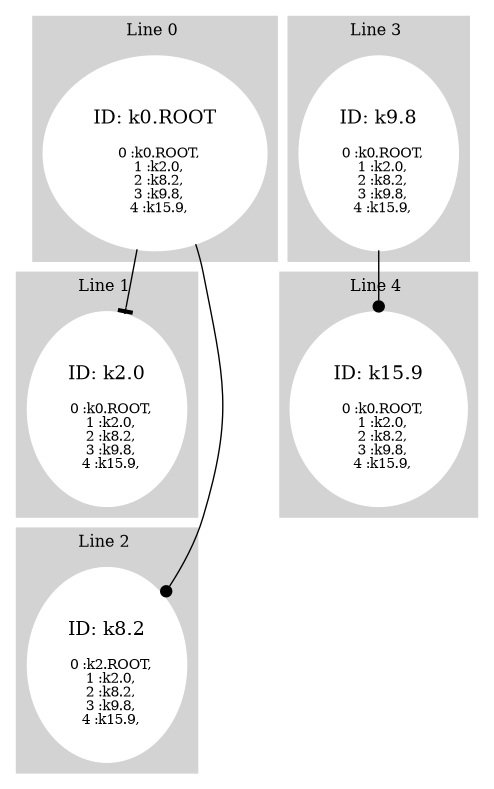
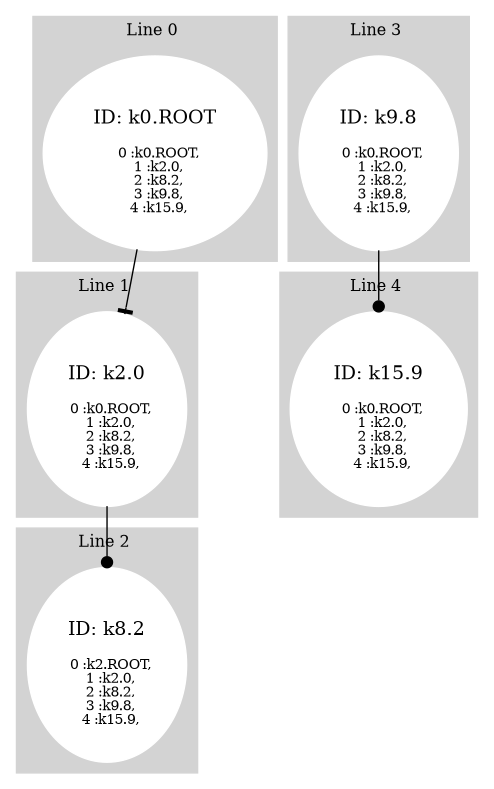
(222, 419) -> (107, 537)
